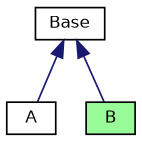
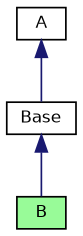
(47, 79) -> (41, 80)
